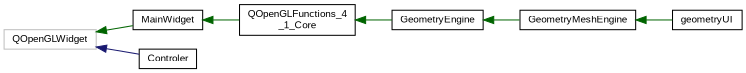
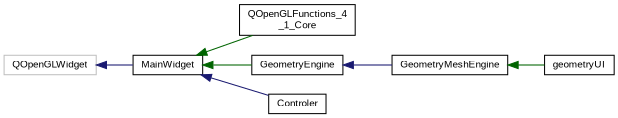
(379, 20) -> (233, 65)
(507, 20) -> (373, 65)
(120, 28) -> (120, 65)
(123, 51) -> (240, 87)
